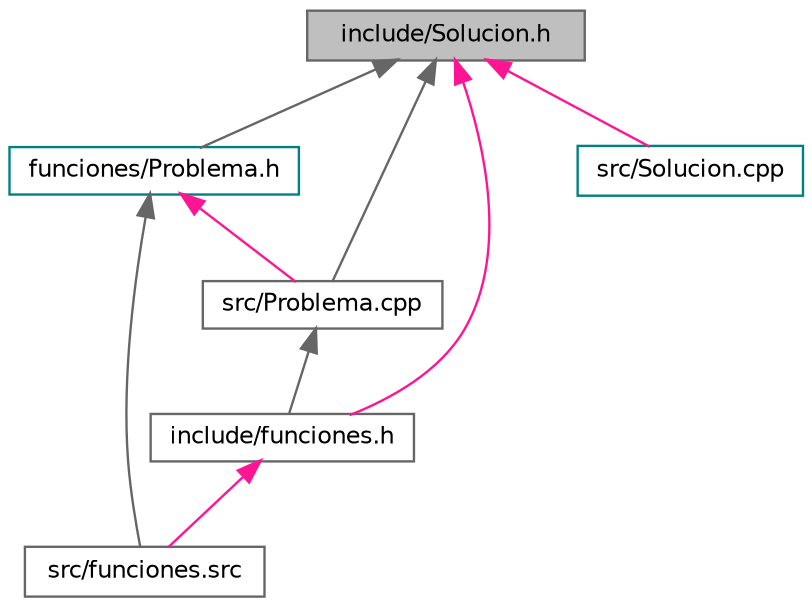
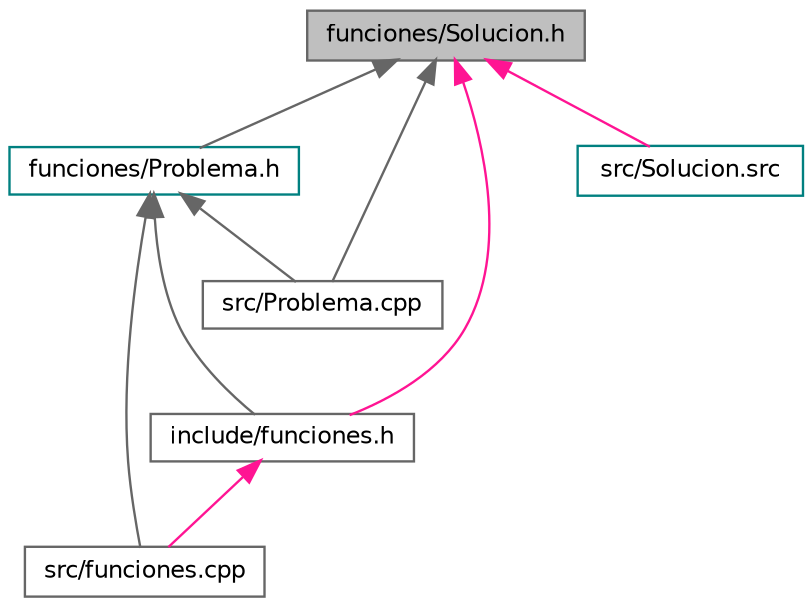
(446, 36) -> (446, 36)
(690, 171) -> (690, 171)
(248, 245) -> (248, 245)
(299, 383) -> (180, 329)
(145, 572) -> (145, 572)
